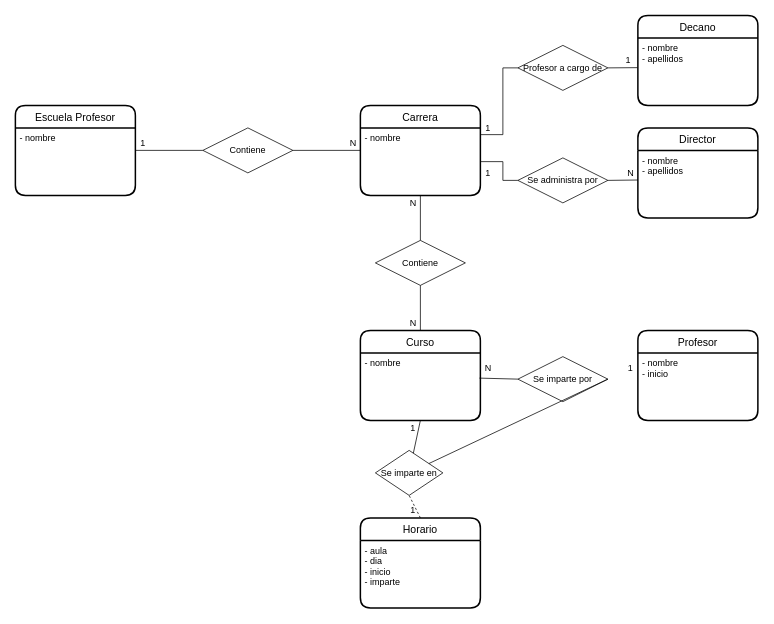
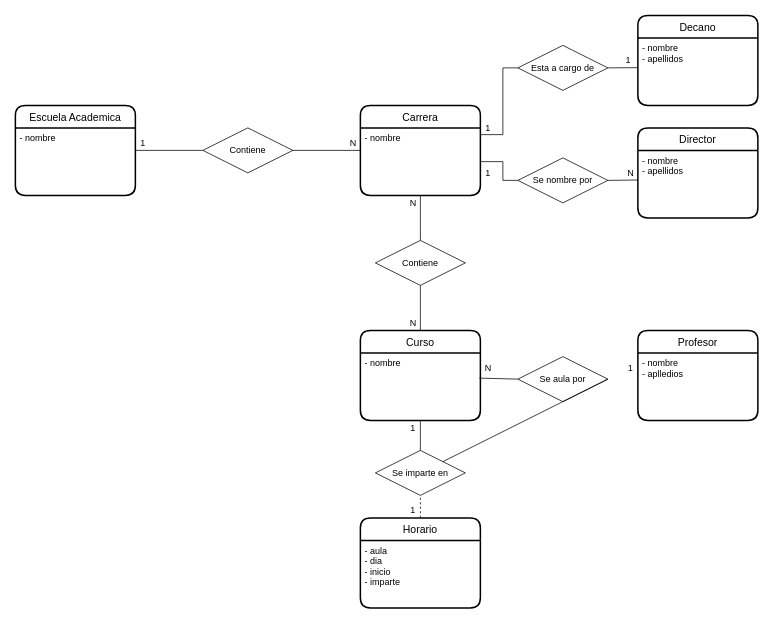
(563, 68) -> (563, 68)
(75, 117) -> (75, 117)
(563, 180) -> (563, 180)
(661, 363) -> (661, 363)
(563, 379) -> (563, 379)
(409, 473) -> (420, 473)
